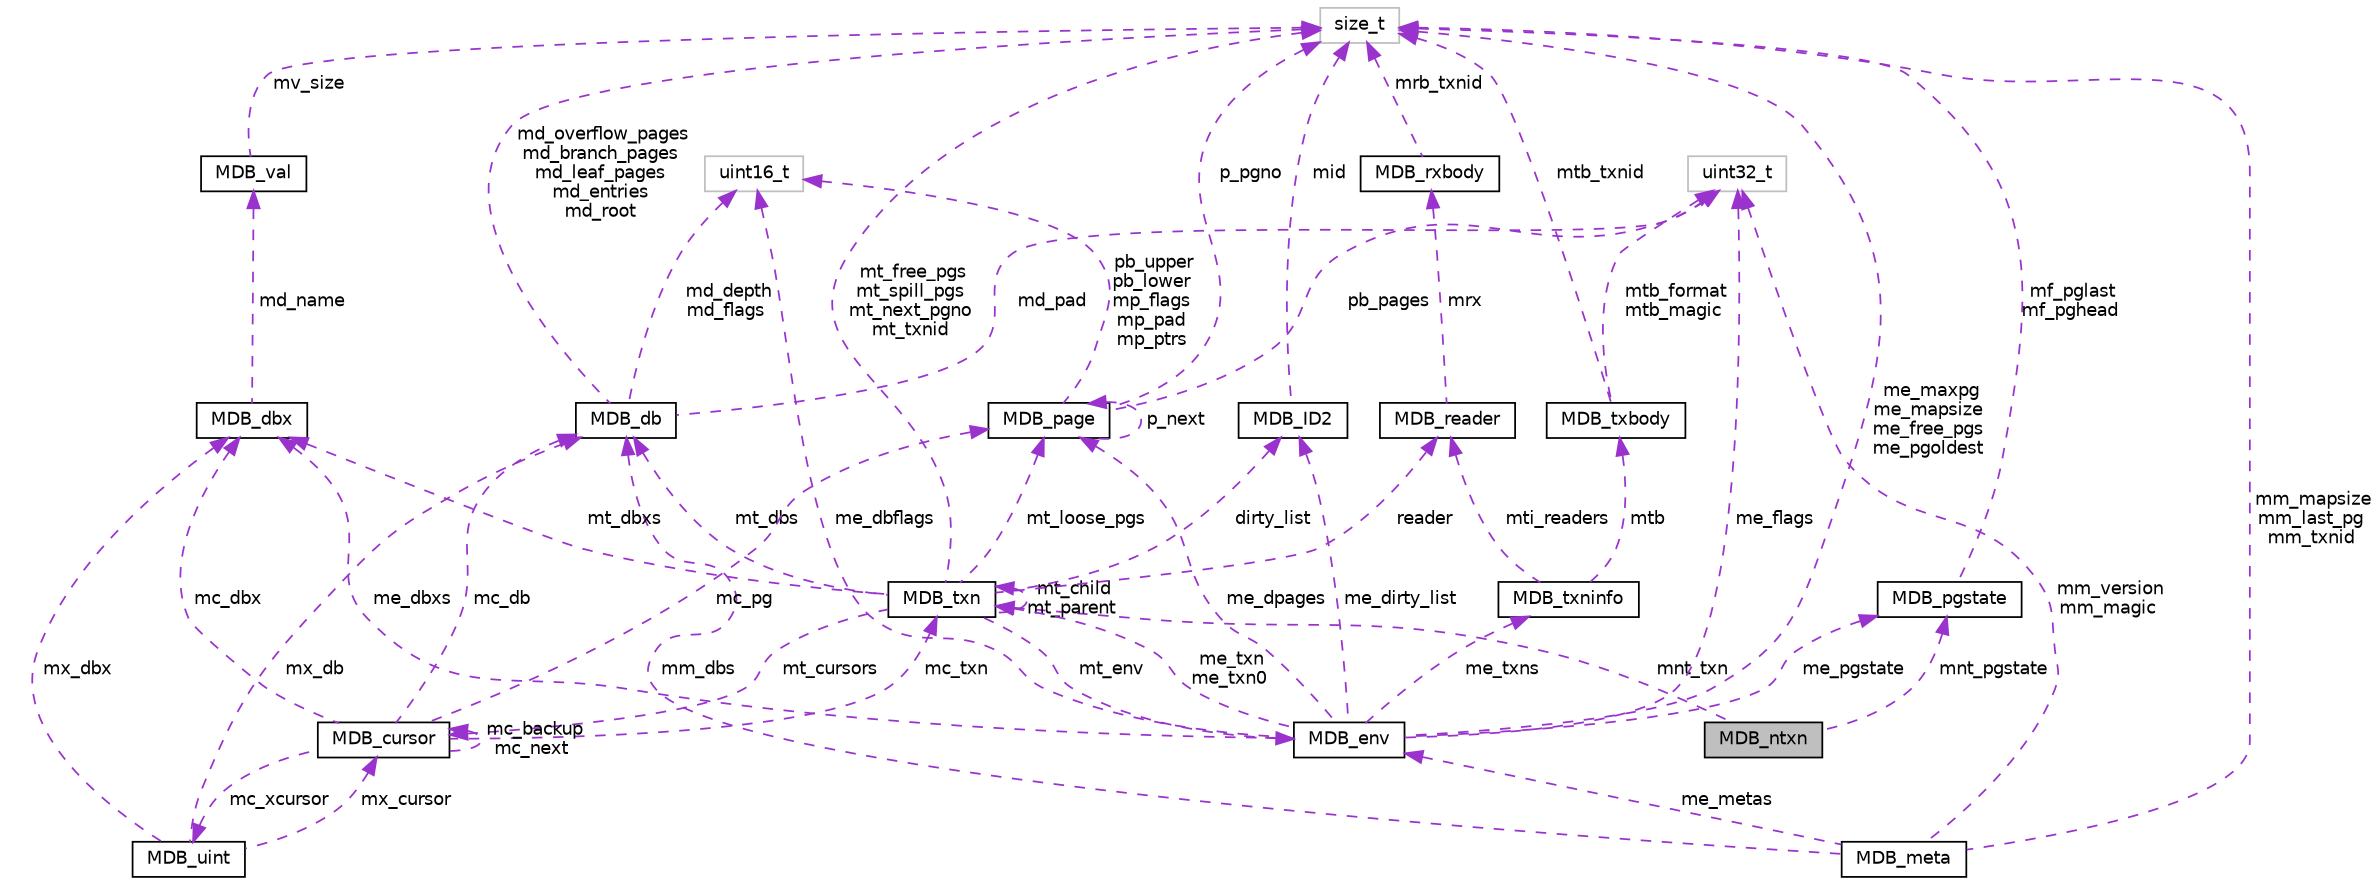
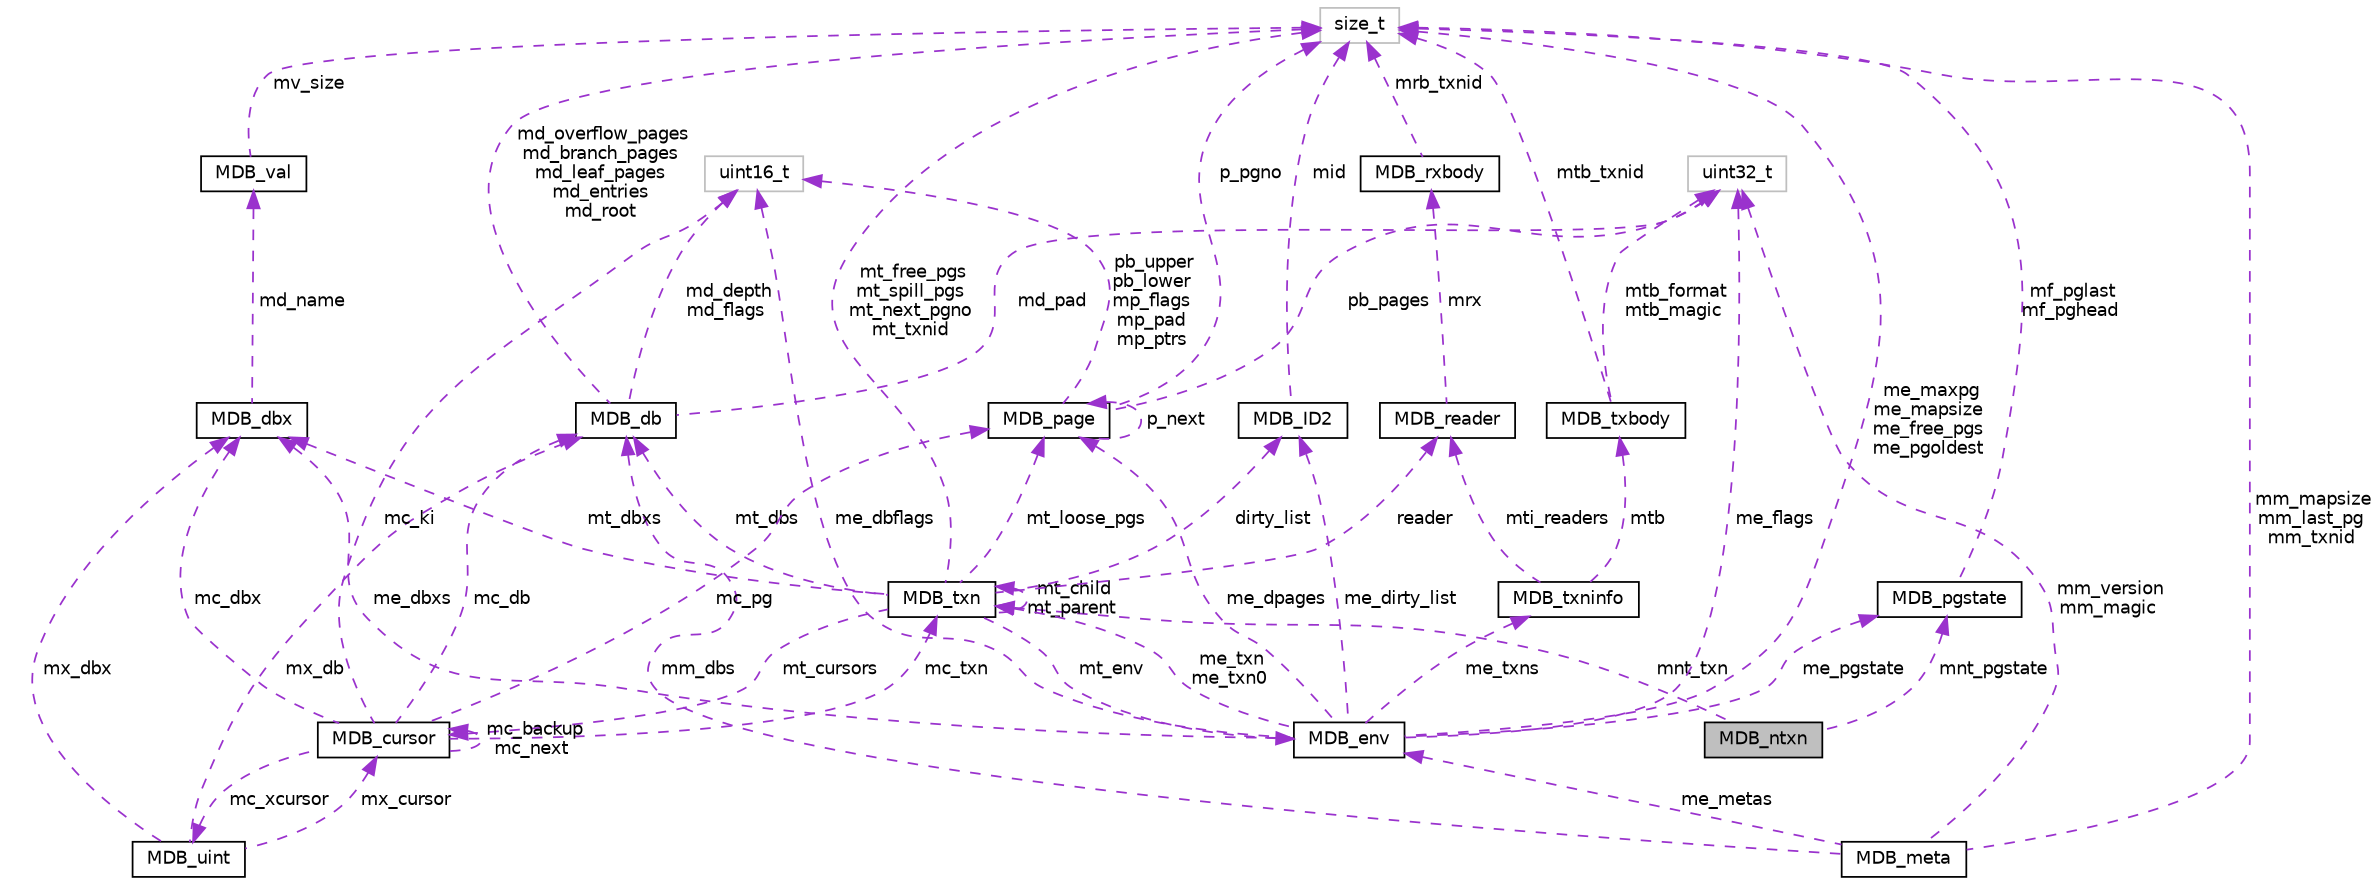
none -> (438, 405)
